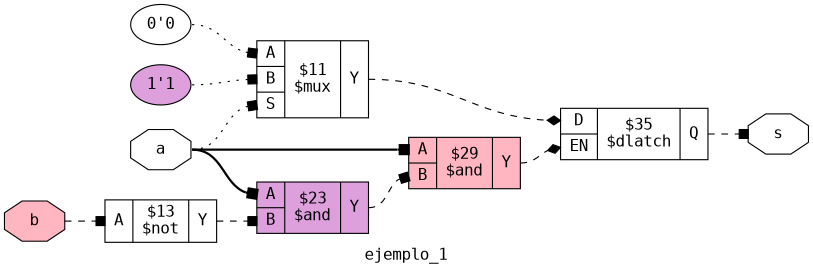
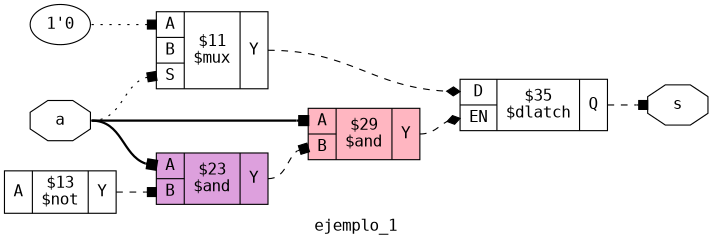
(161, 25) -> (60, 25)
(161, 85) -> none
(35, 221) -> none
